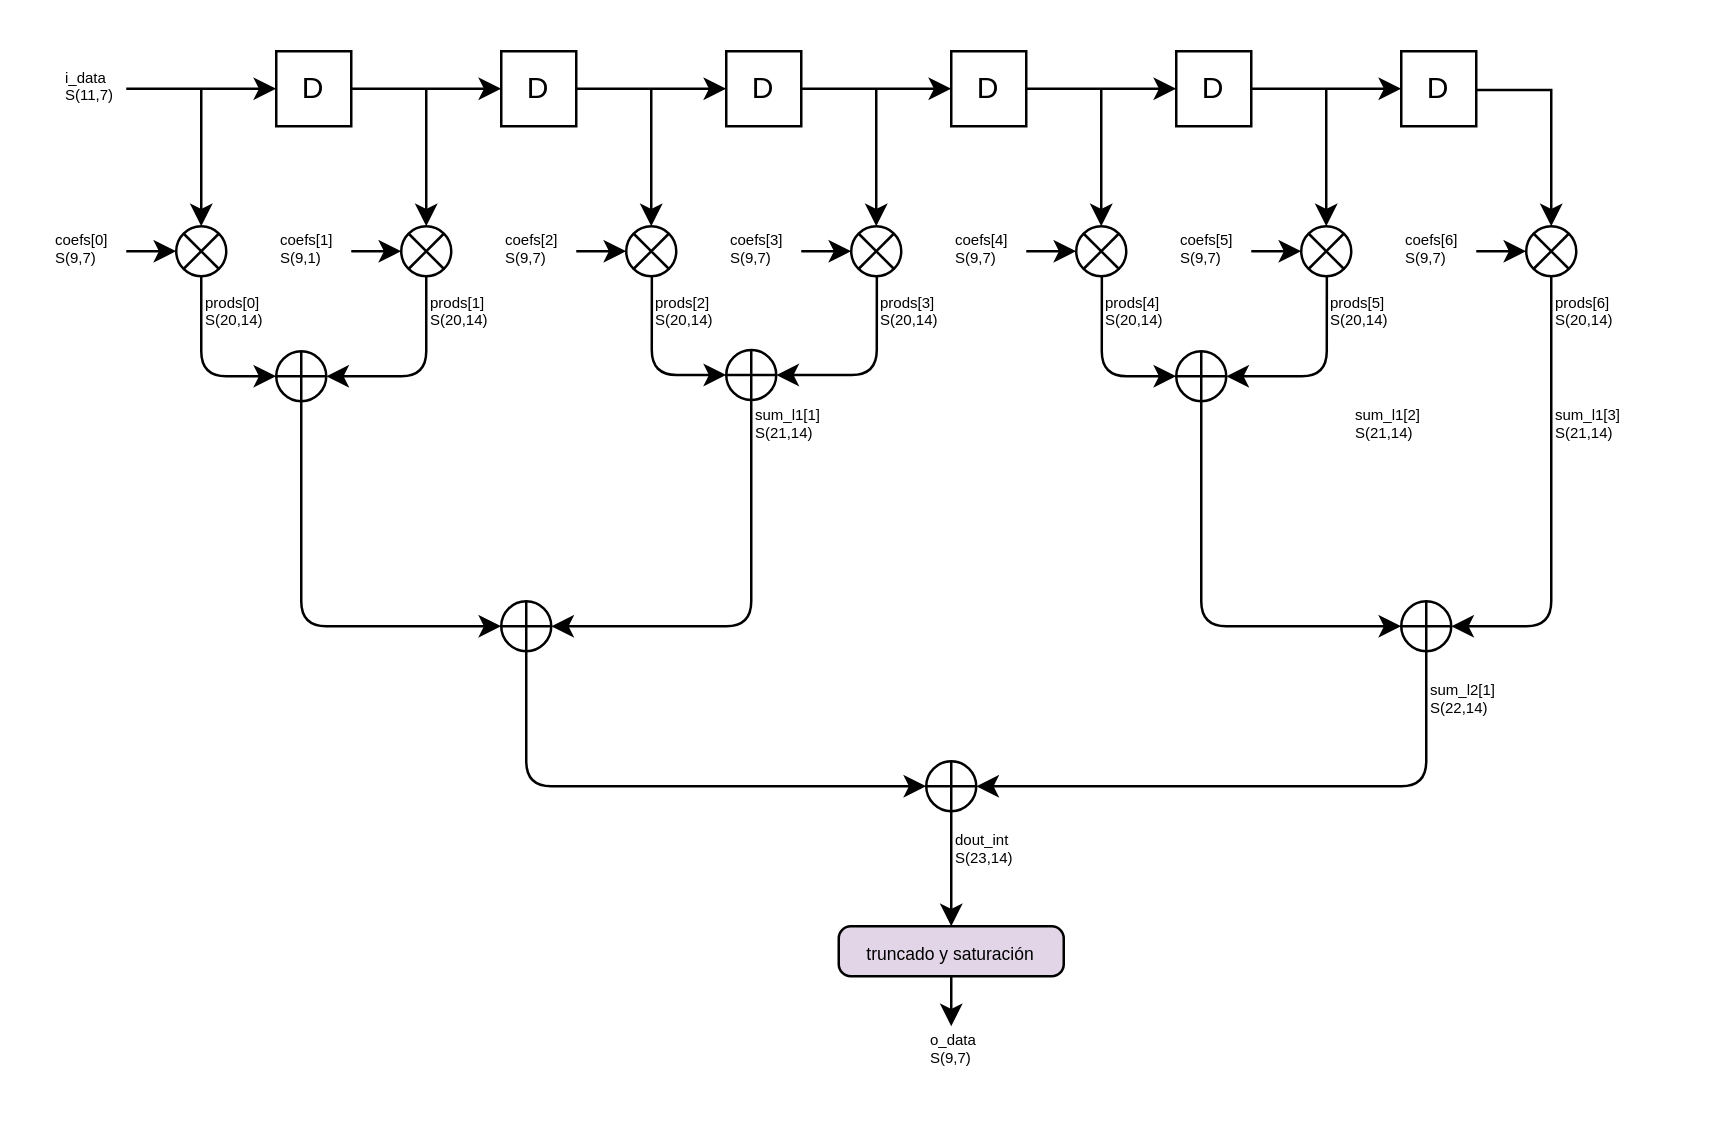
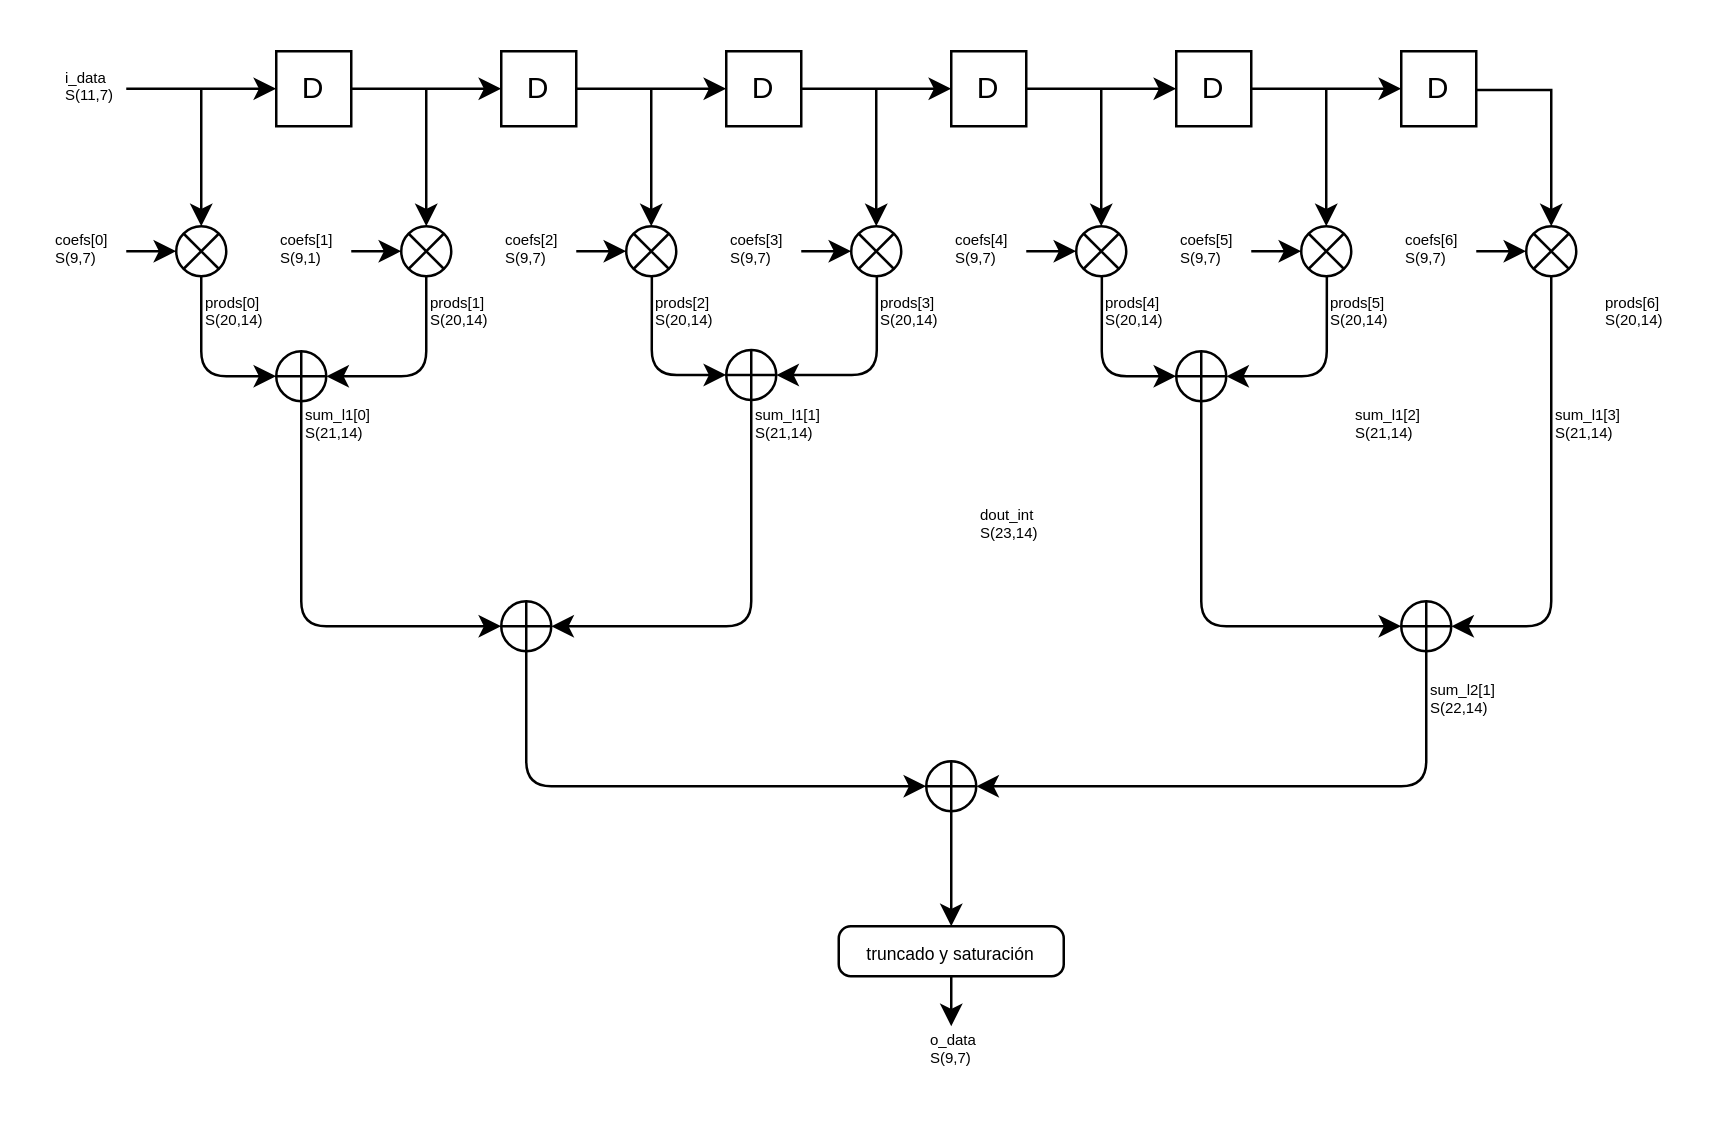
(1601, 313) -> (1651, 313)
none -> (364, 426)
(1001, 851) -> (1026, 526)
(951, 951) -> (951, 951)
